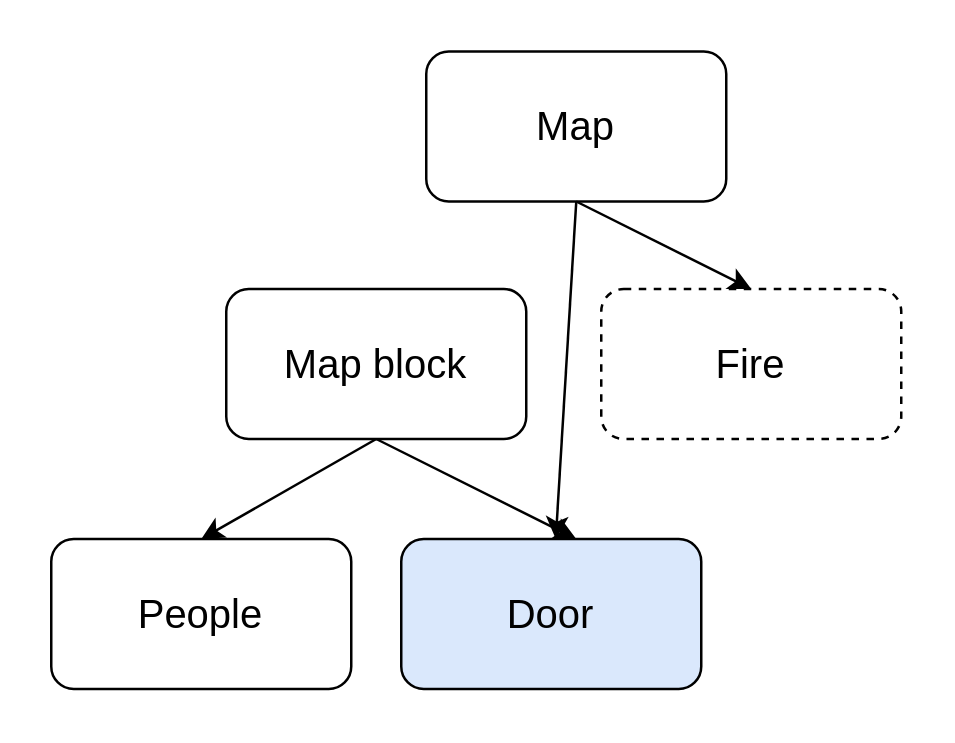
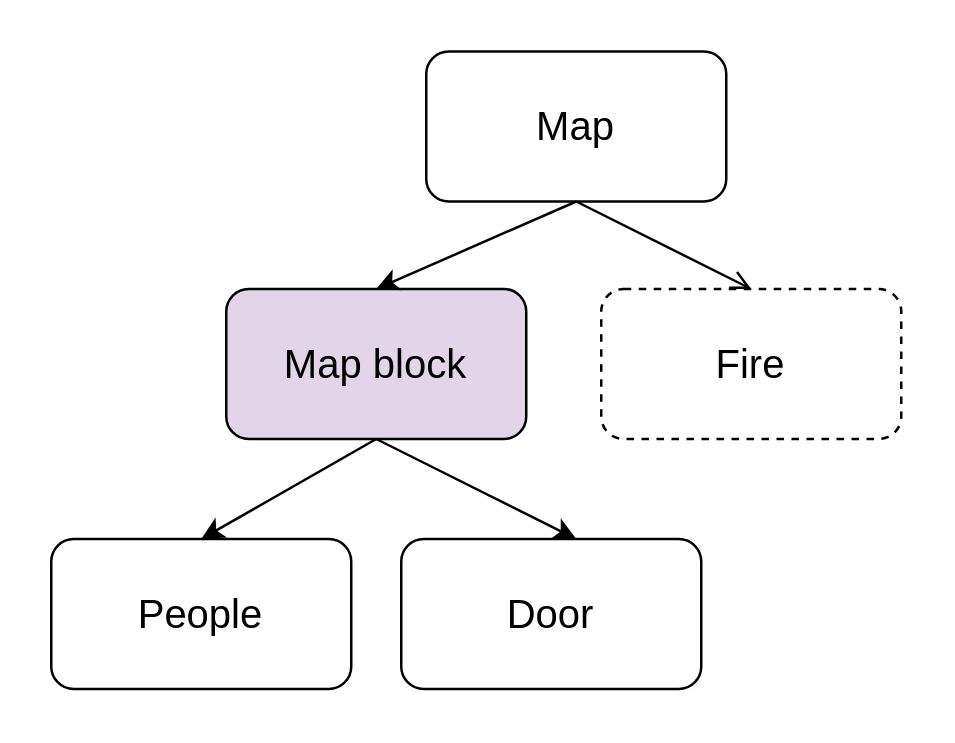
(735, 281) -> (738, 282)
(567, 362) -> (484, 242)
(376, 364) -> (376, 364)
(551, 614) -> (551, 614)
